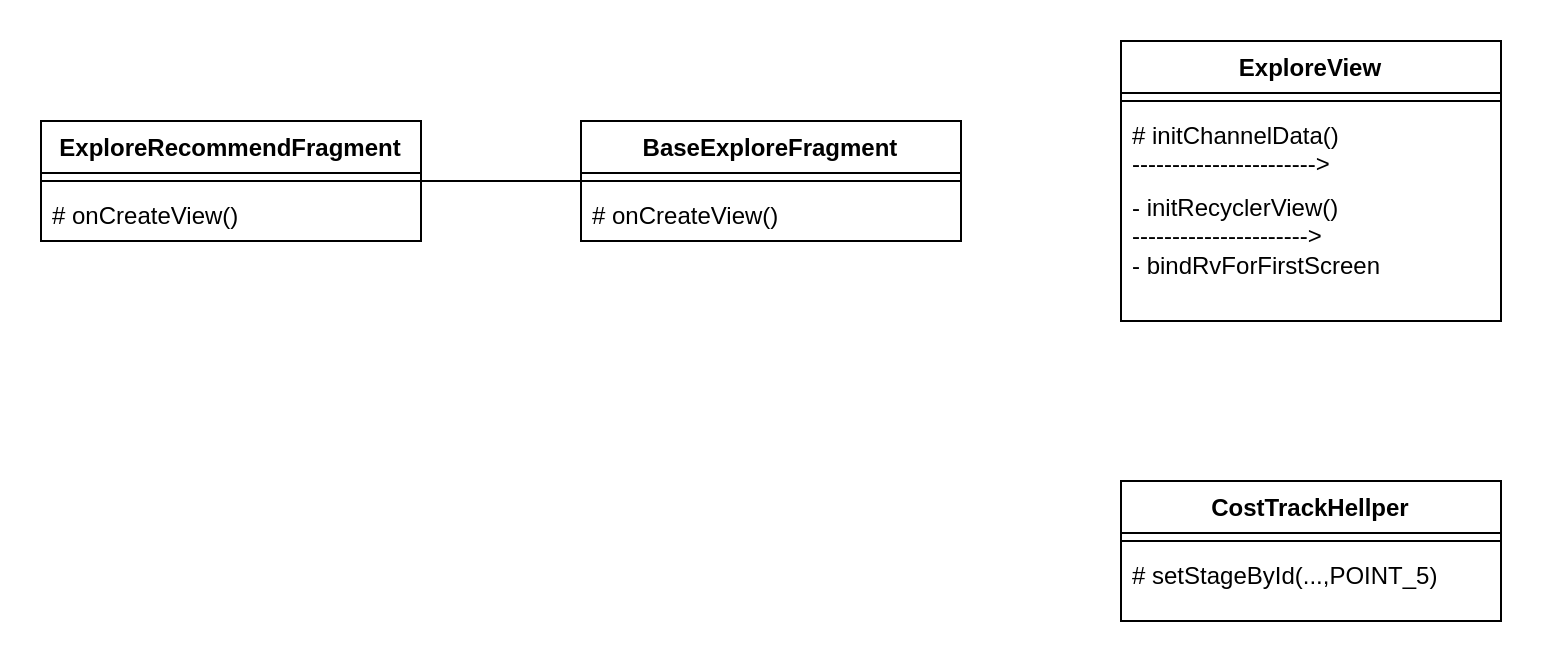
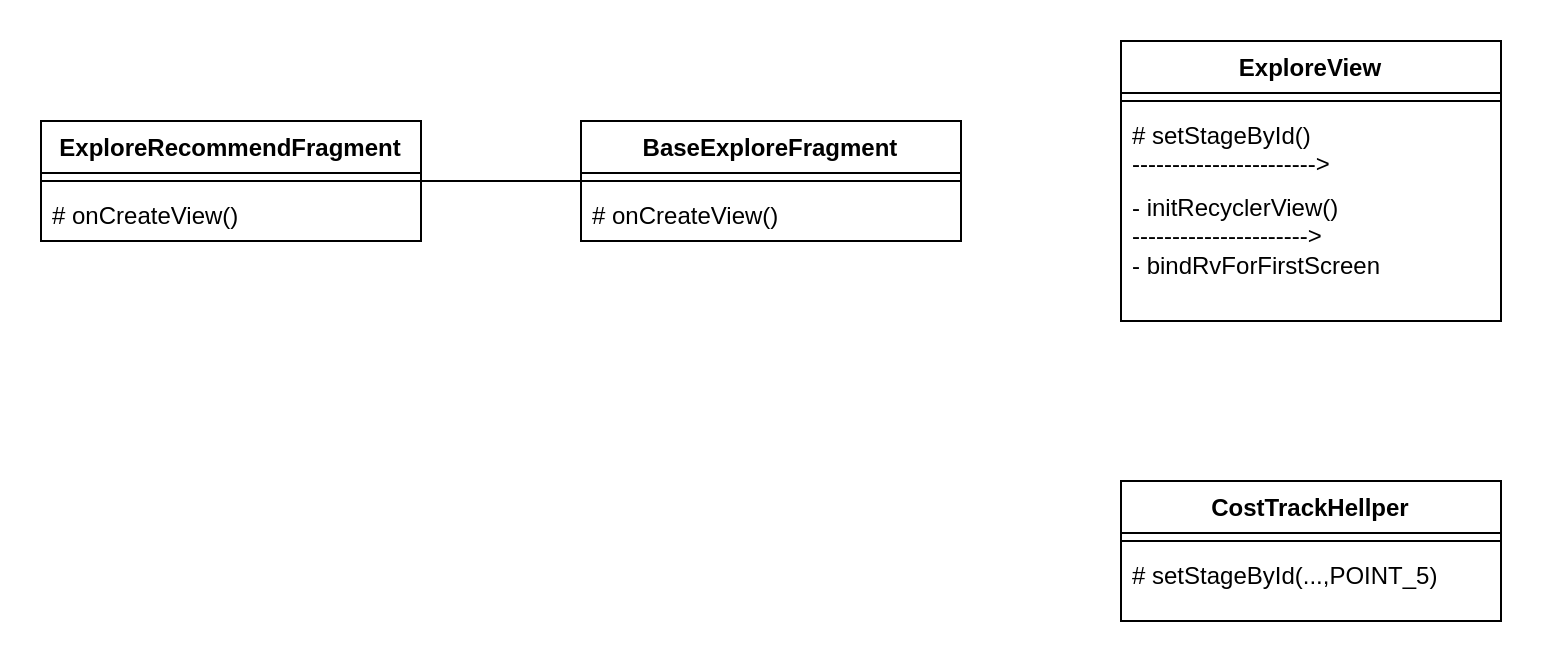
(1294, 152) -> (1294, 152)
